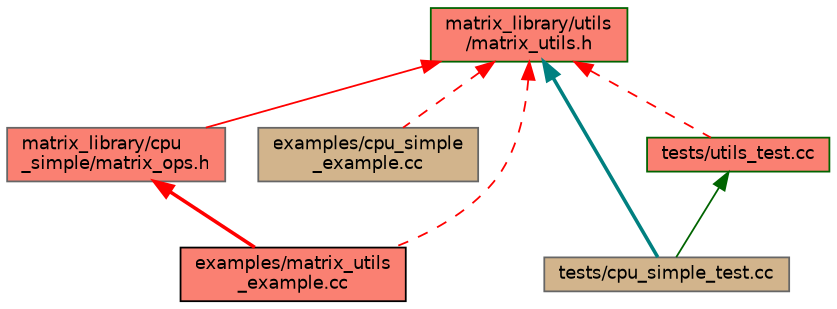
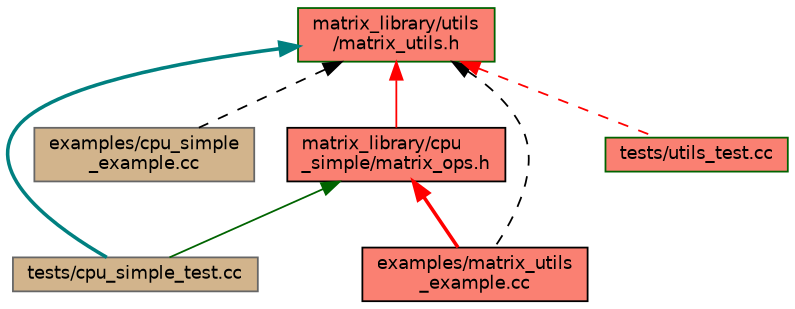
(441, 100) -> (262, 99)
(116, 155) -> (396, 155)
(490, 186) -> (528, 151)
(698, 222) -> (246, 223)
